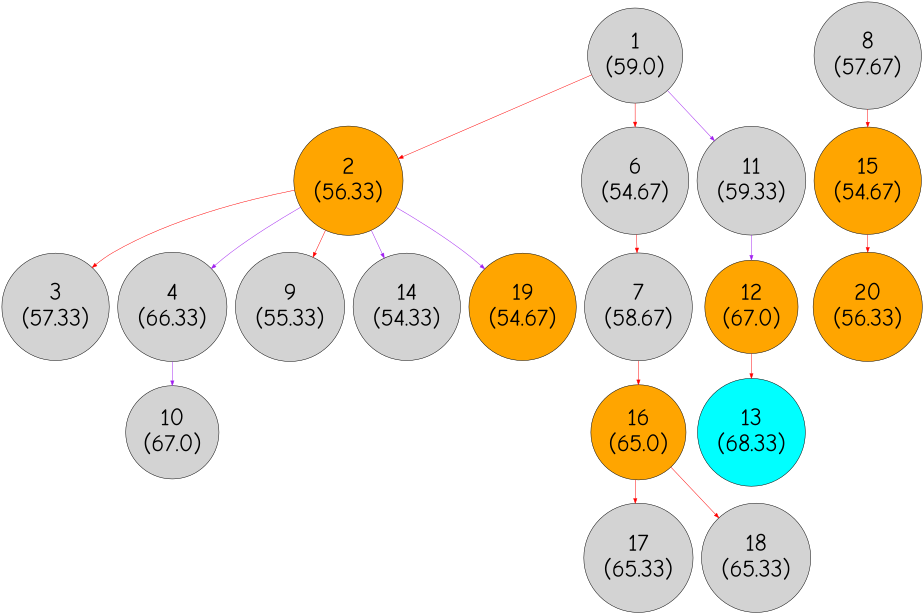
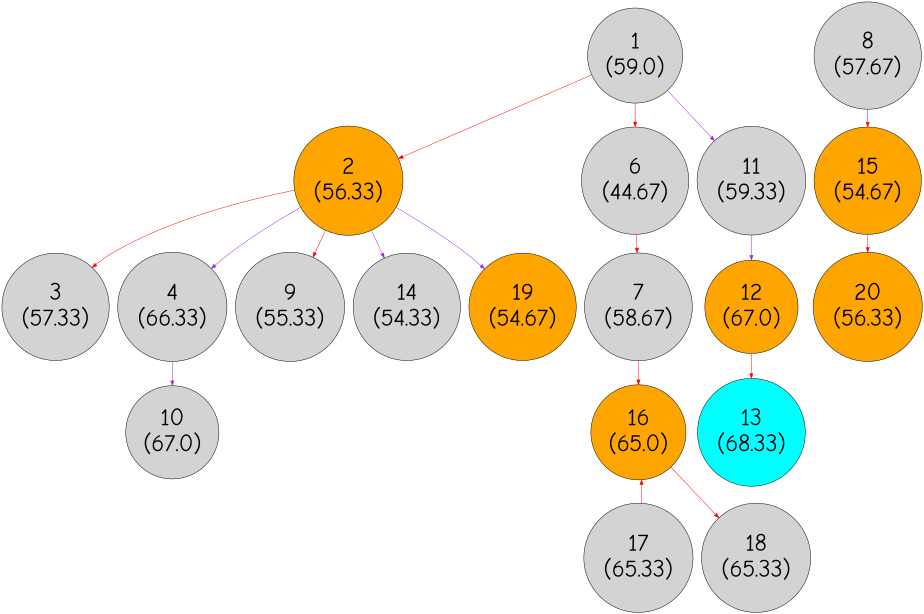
(635, 181) -> (635, 181)
(635, 489) -> (642, 494)
